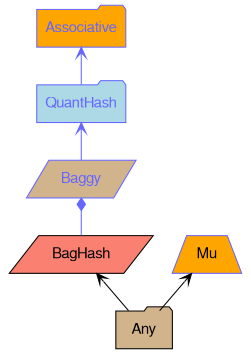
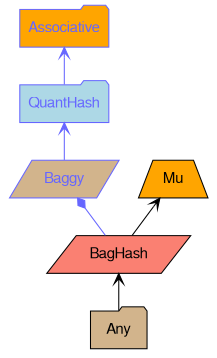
(207, 254) -> (173, 179)
(172, 296) -> (143, 221)
